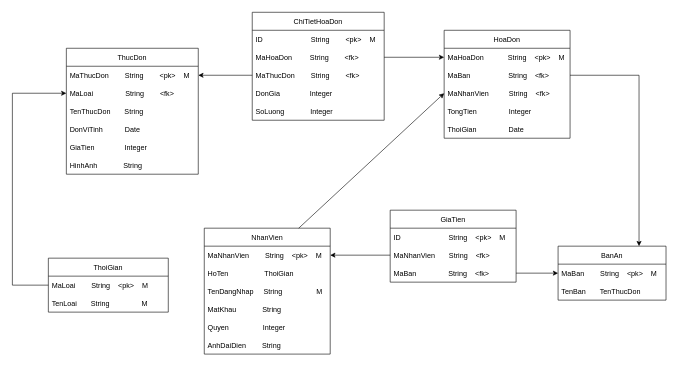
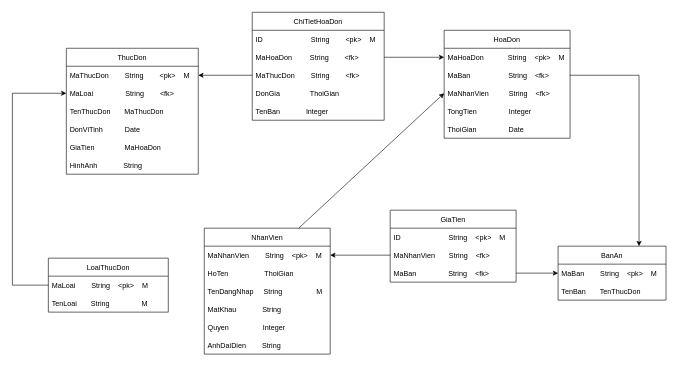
(311, 94) -> (311, 94)
(115, 112) -> (122, 112)
(309, 112) -> (307, 112)
(126, 148) -> (128, 148)
(108, 268) -> (108, 268)
